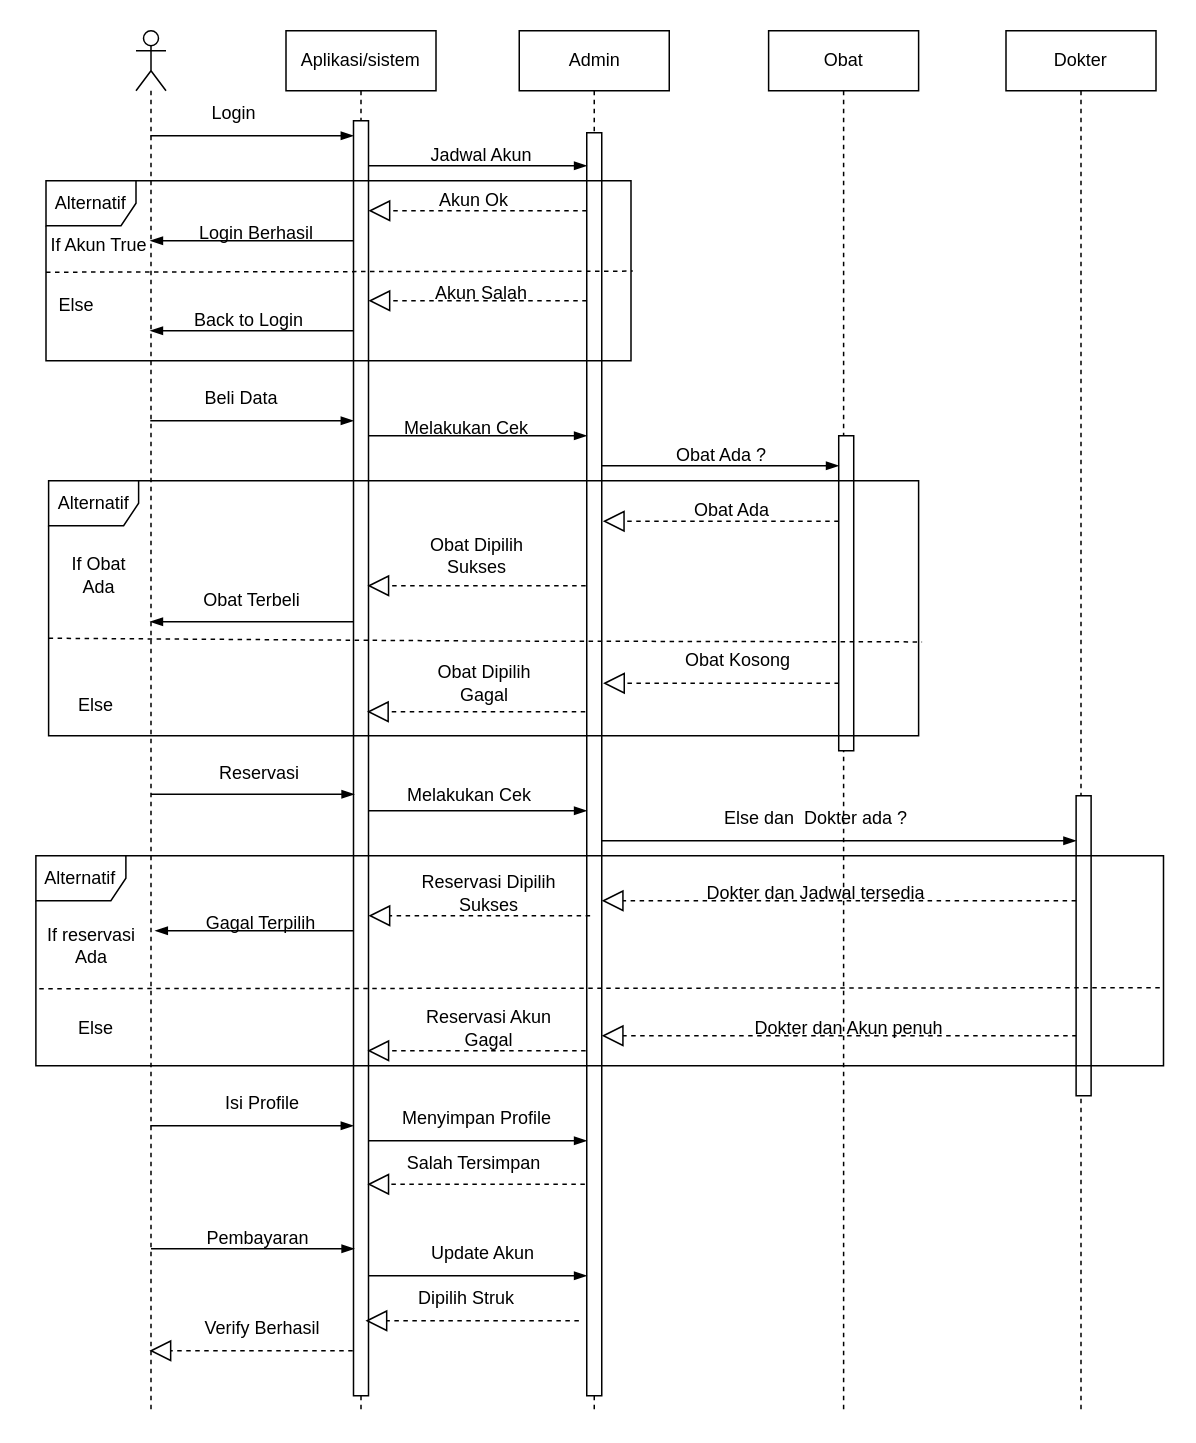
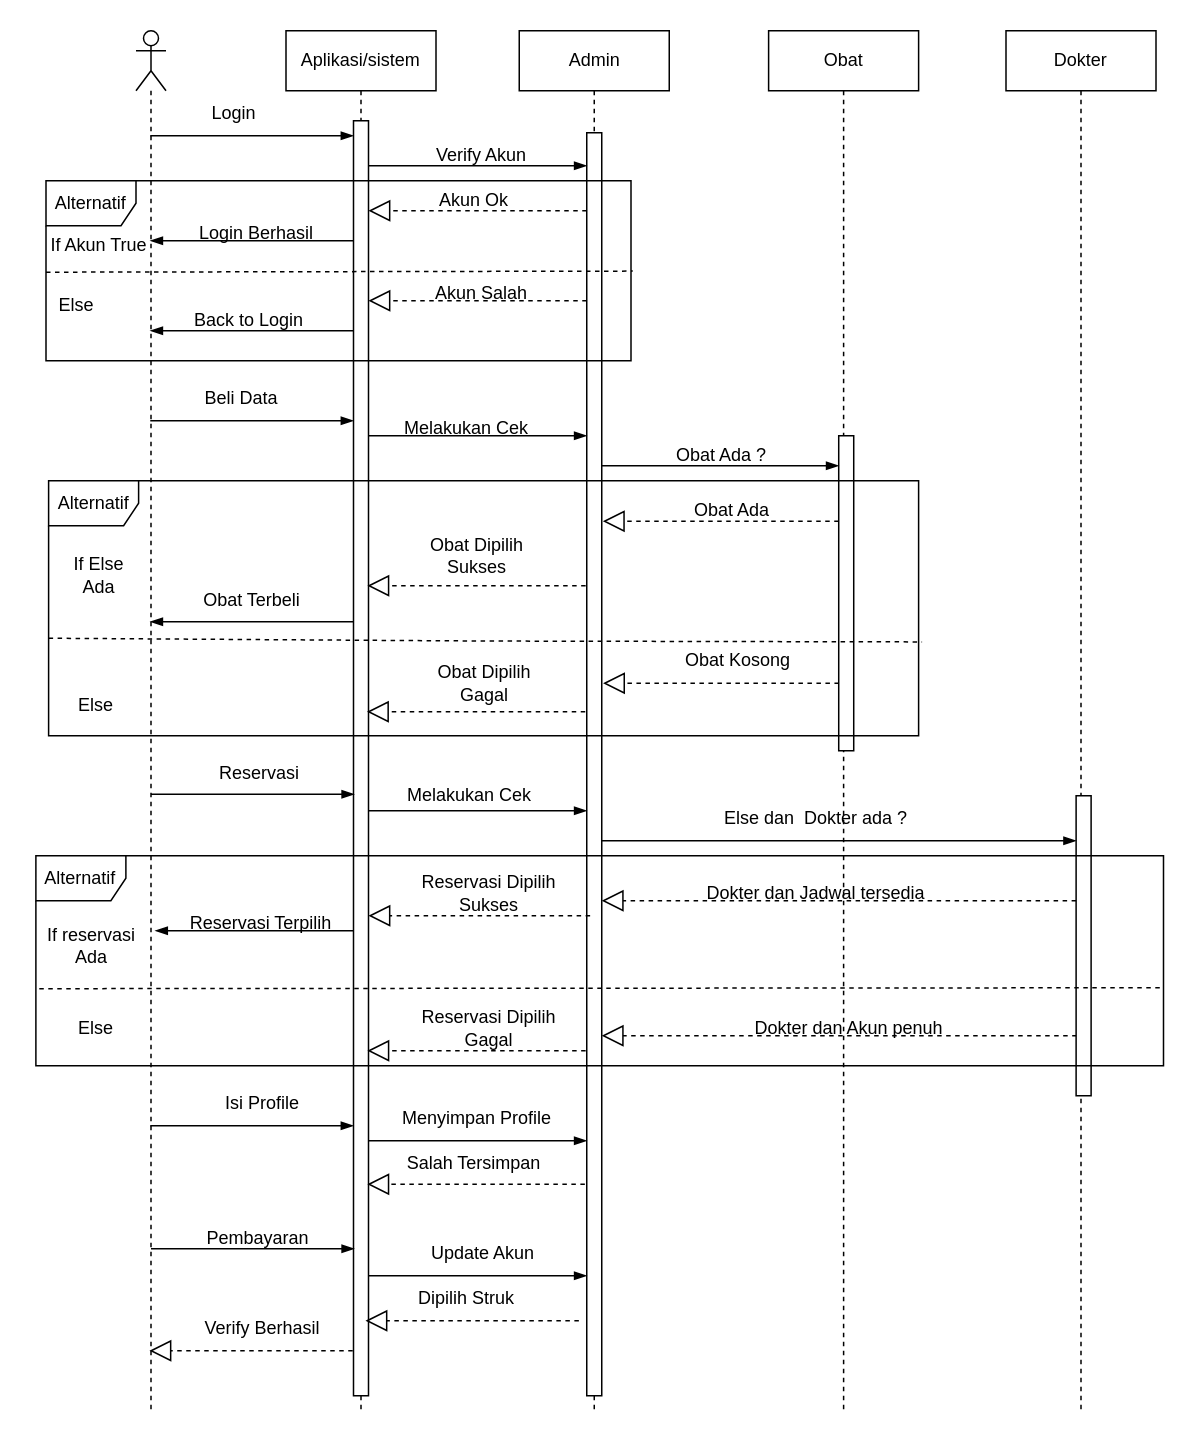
(482, 155) -> (482, 155)
(99, 575) -> (99, 575)
(261, 923) -> (261, 923)
(489, 1028) -> (489, 1028)
